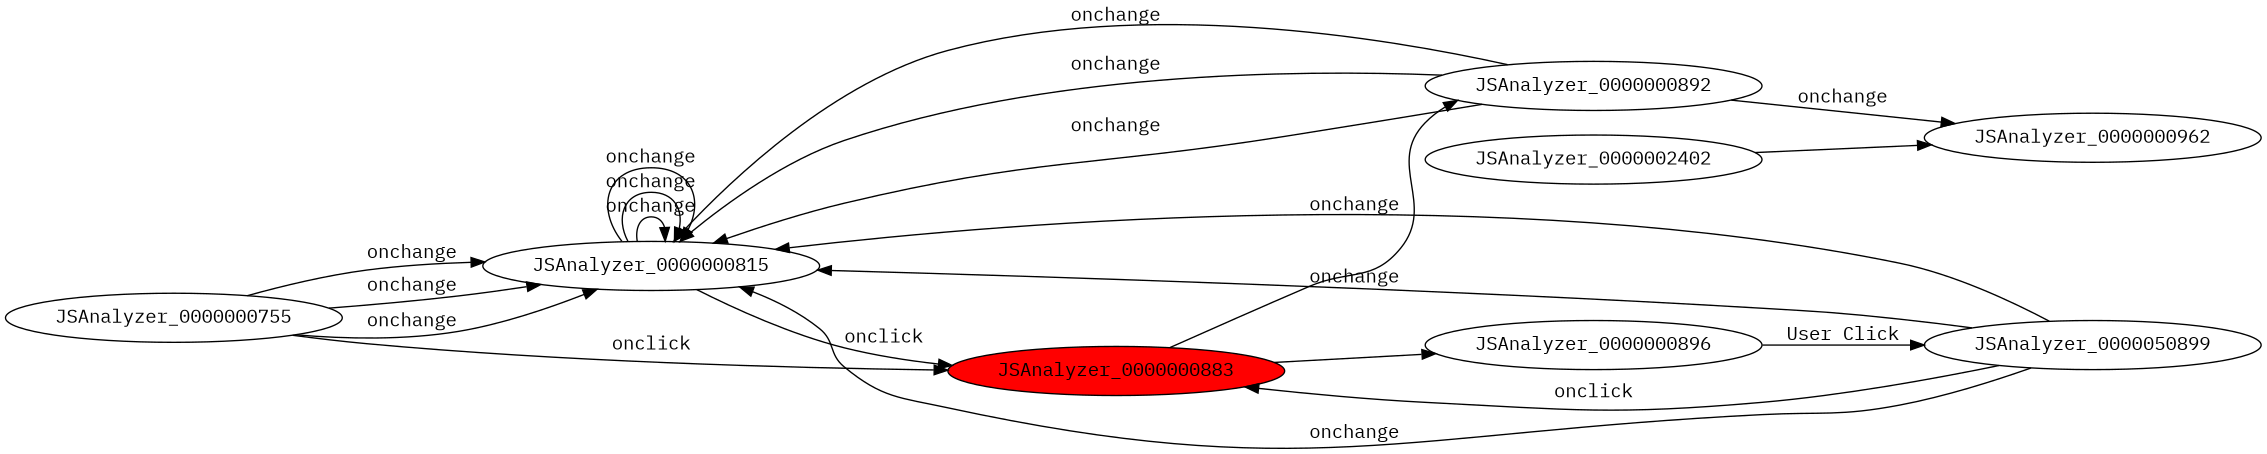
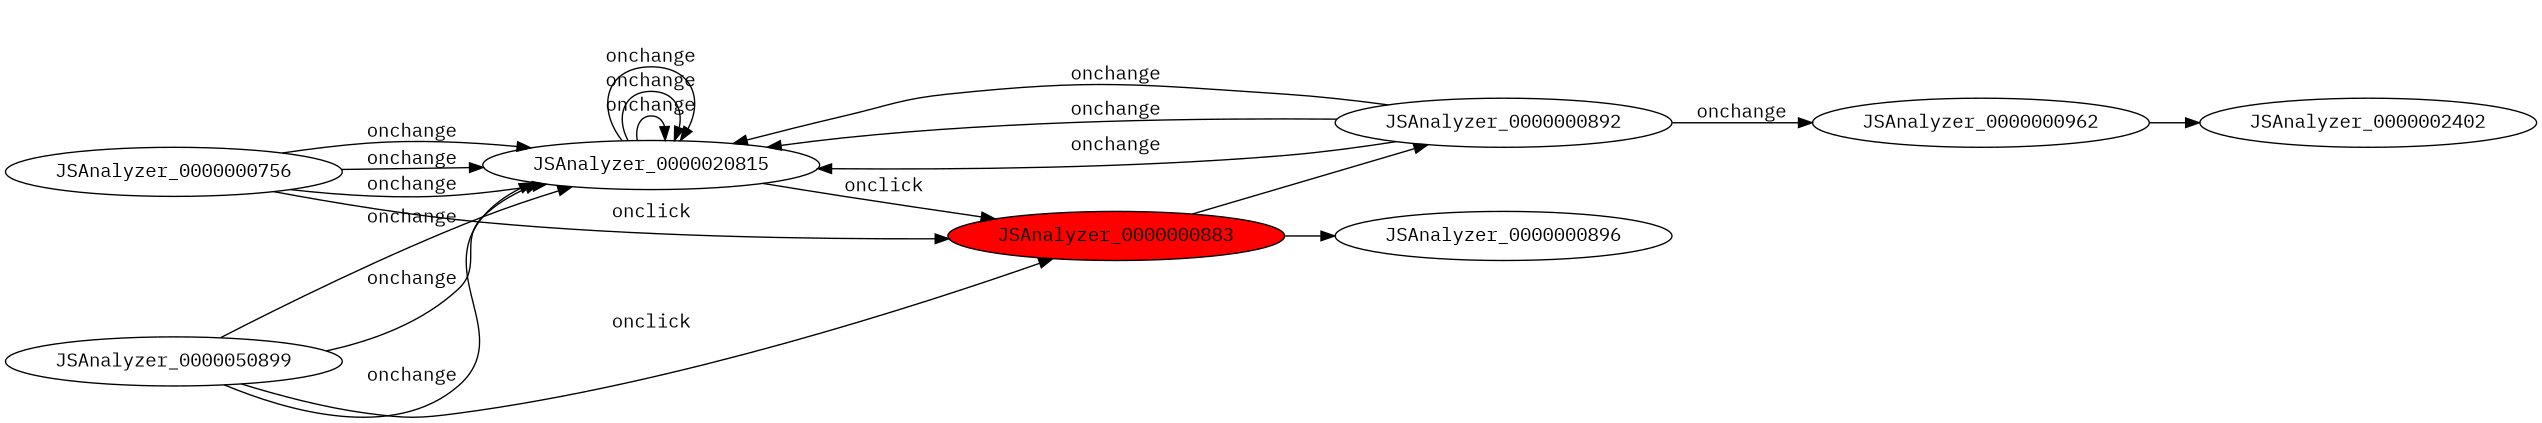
(1836, 149) -> (2168, 123)
(651, 266) -> (651, 165)
(174, 318) -> (174, 172)
(1836, 345) -> none
